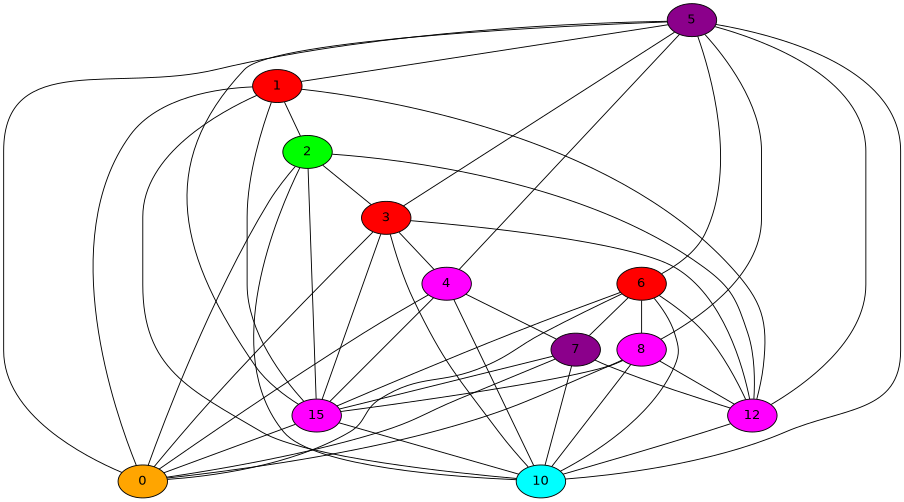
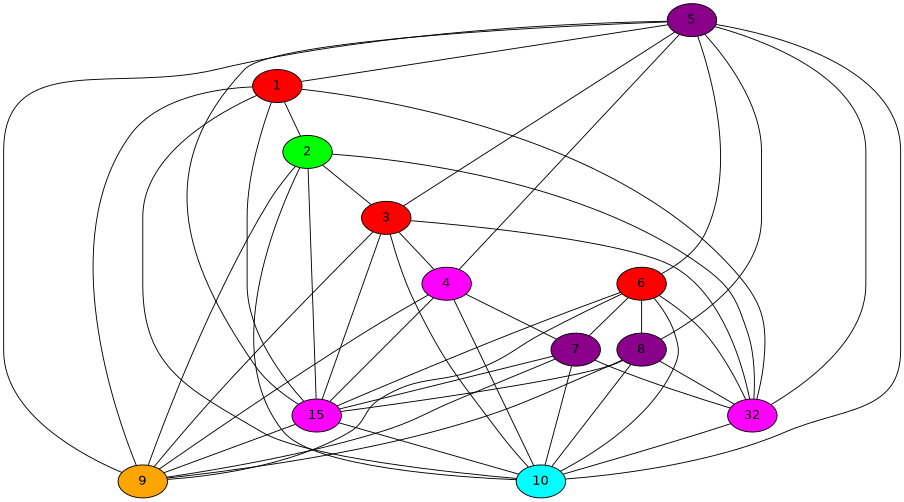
(642, 350) -> (642, 350)
(752, 416) -> (752, 416)
(143, 481) -> (143, 481)
